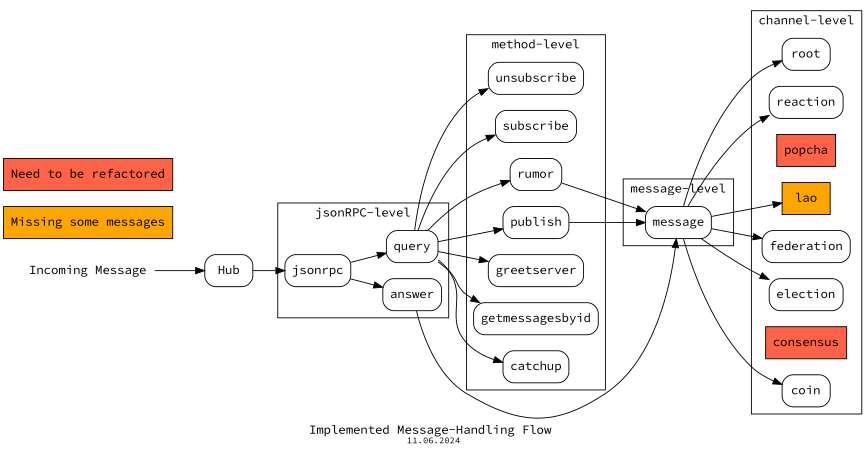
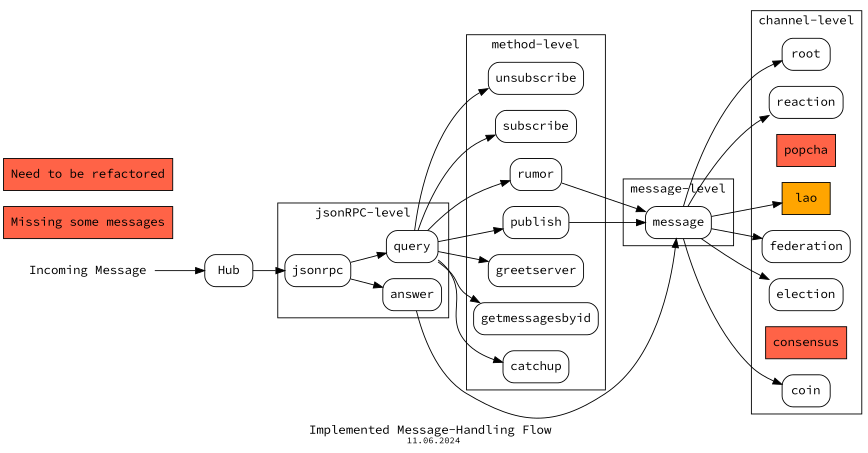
(88, 223) -> (88, 223)
